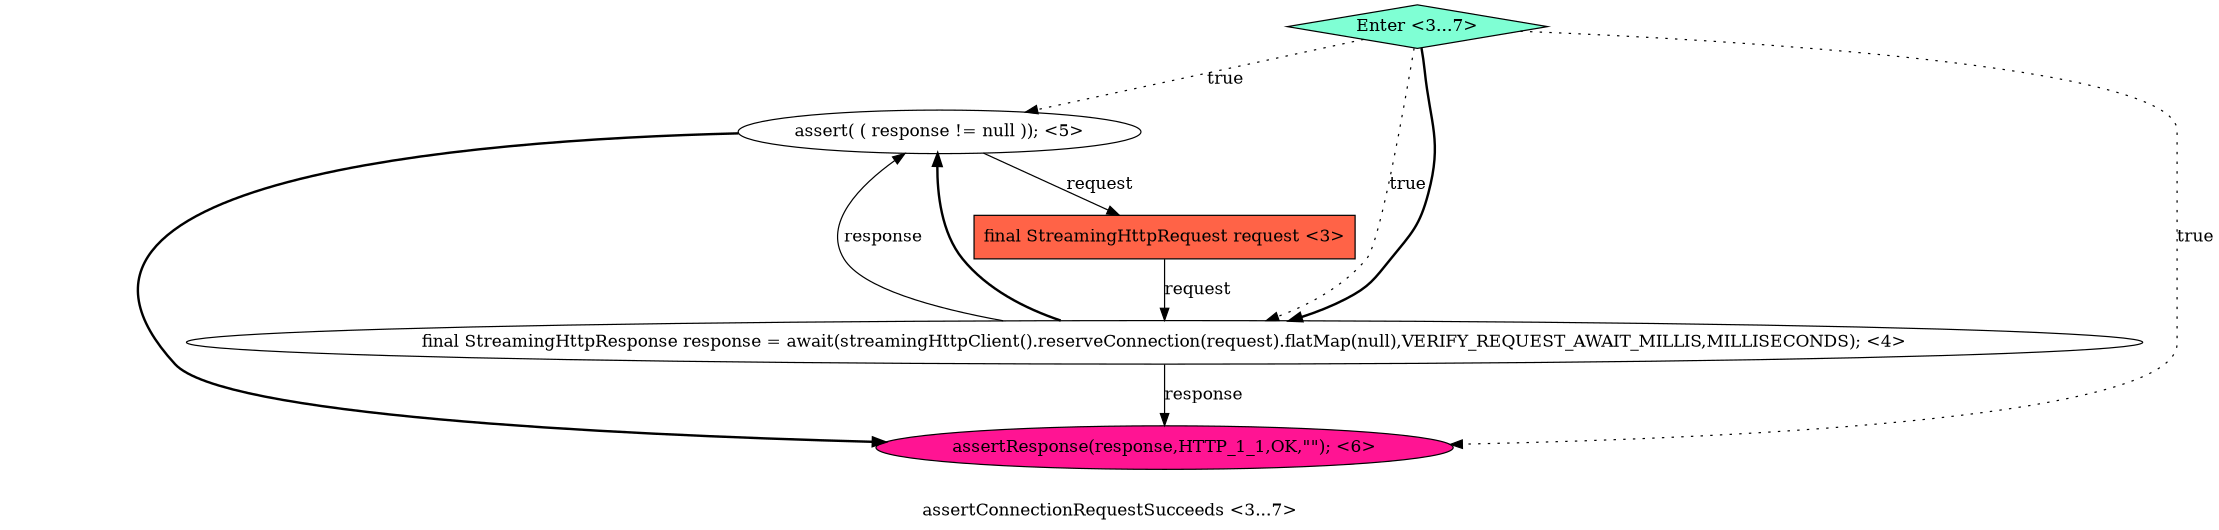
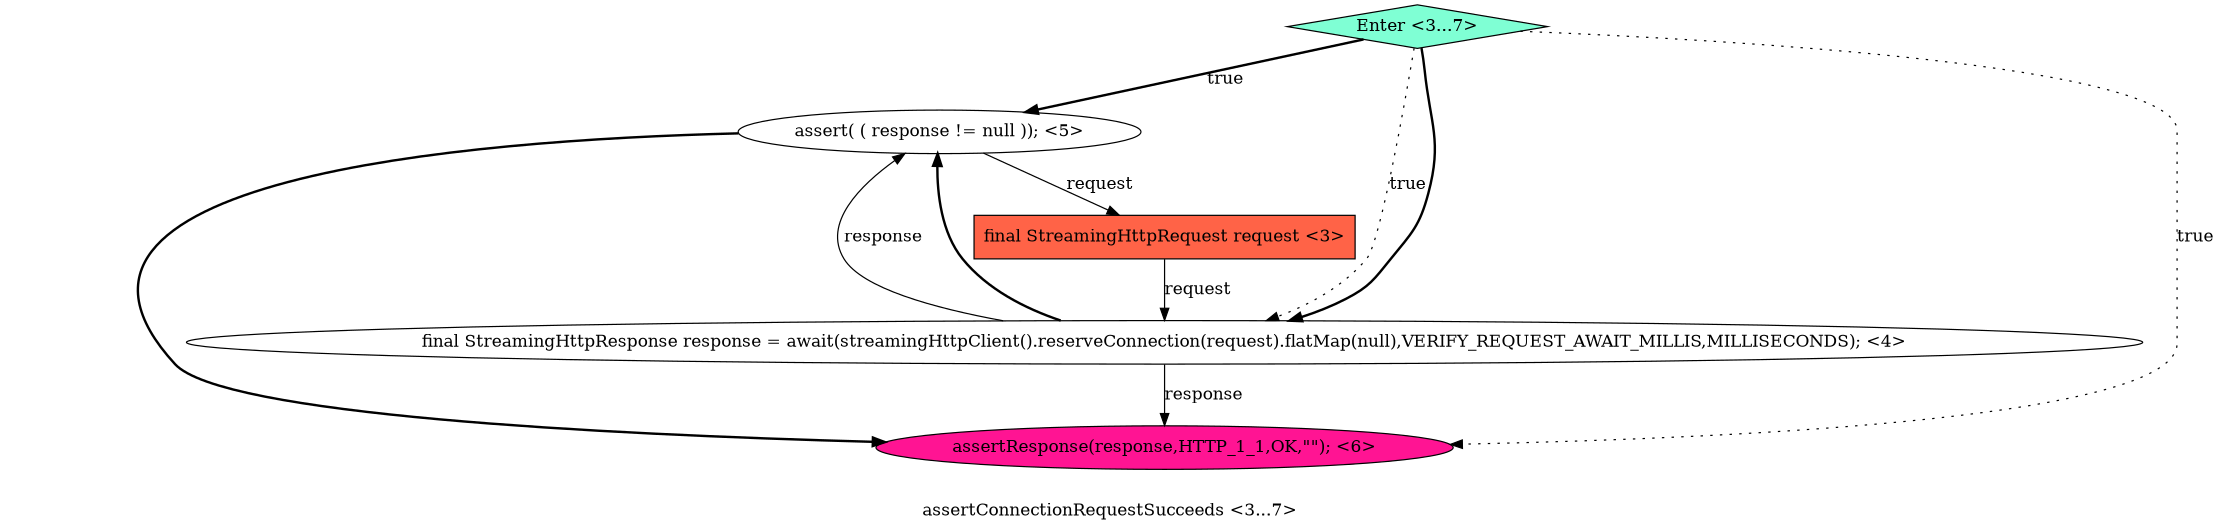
(1201, 74) -> (1201, 74)
